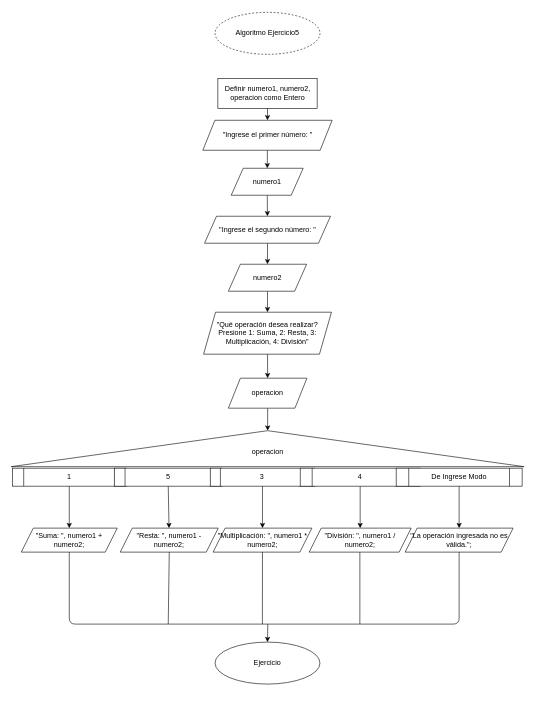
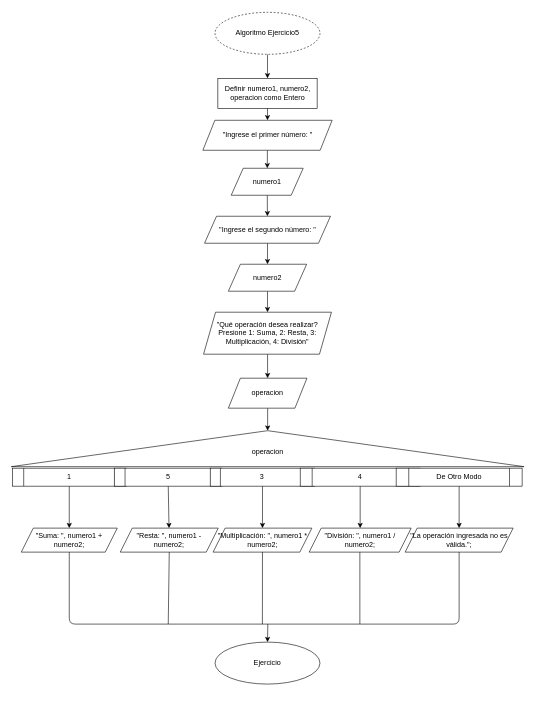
none -> (268, 64)
(459, 477) -> (459, 477)
